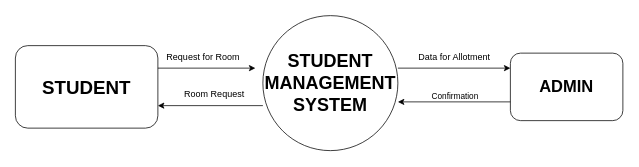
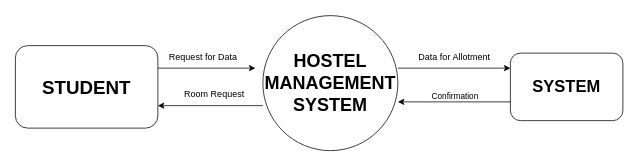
(203, 57) -> (203, 57)
(330, 83) -> (330, 83)
(567, 87) -> (567, 87)
